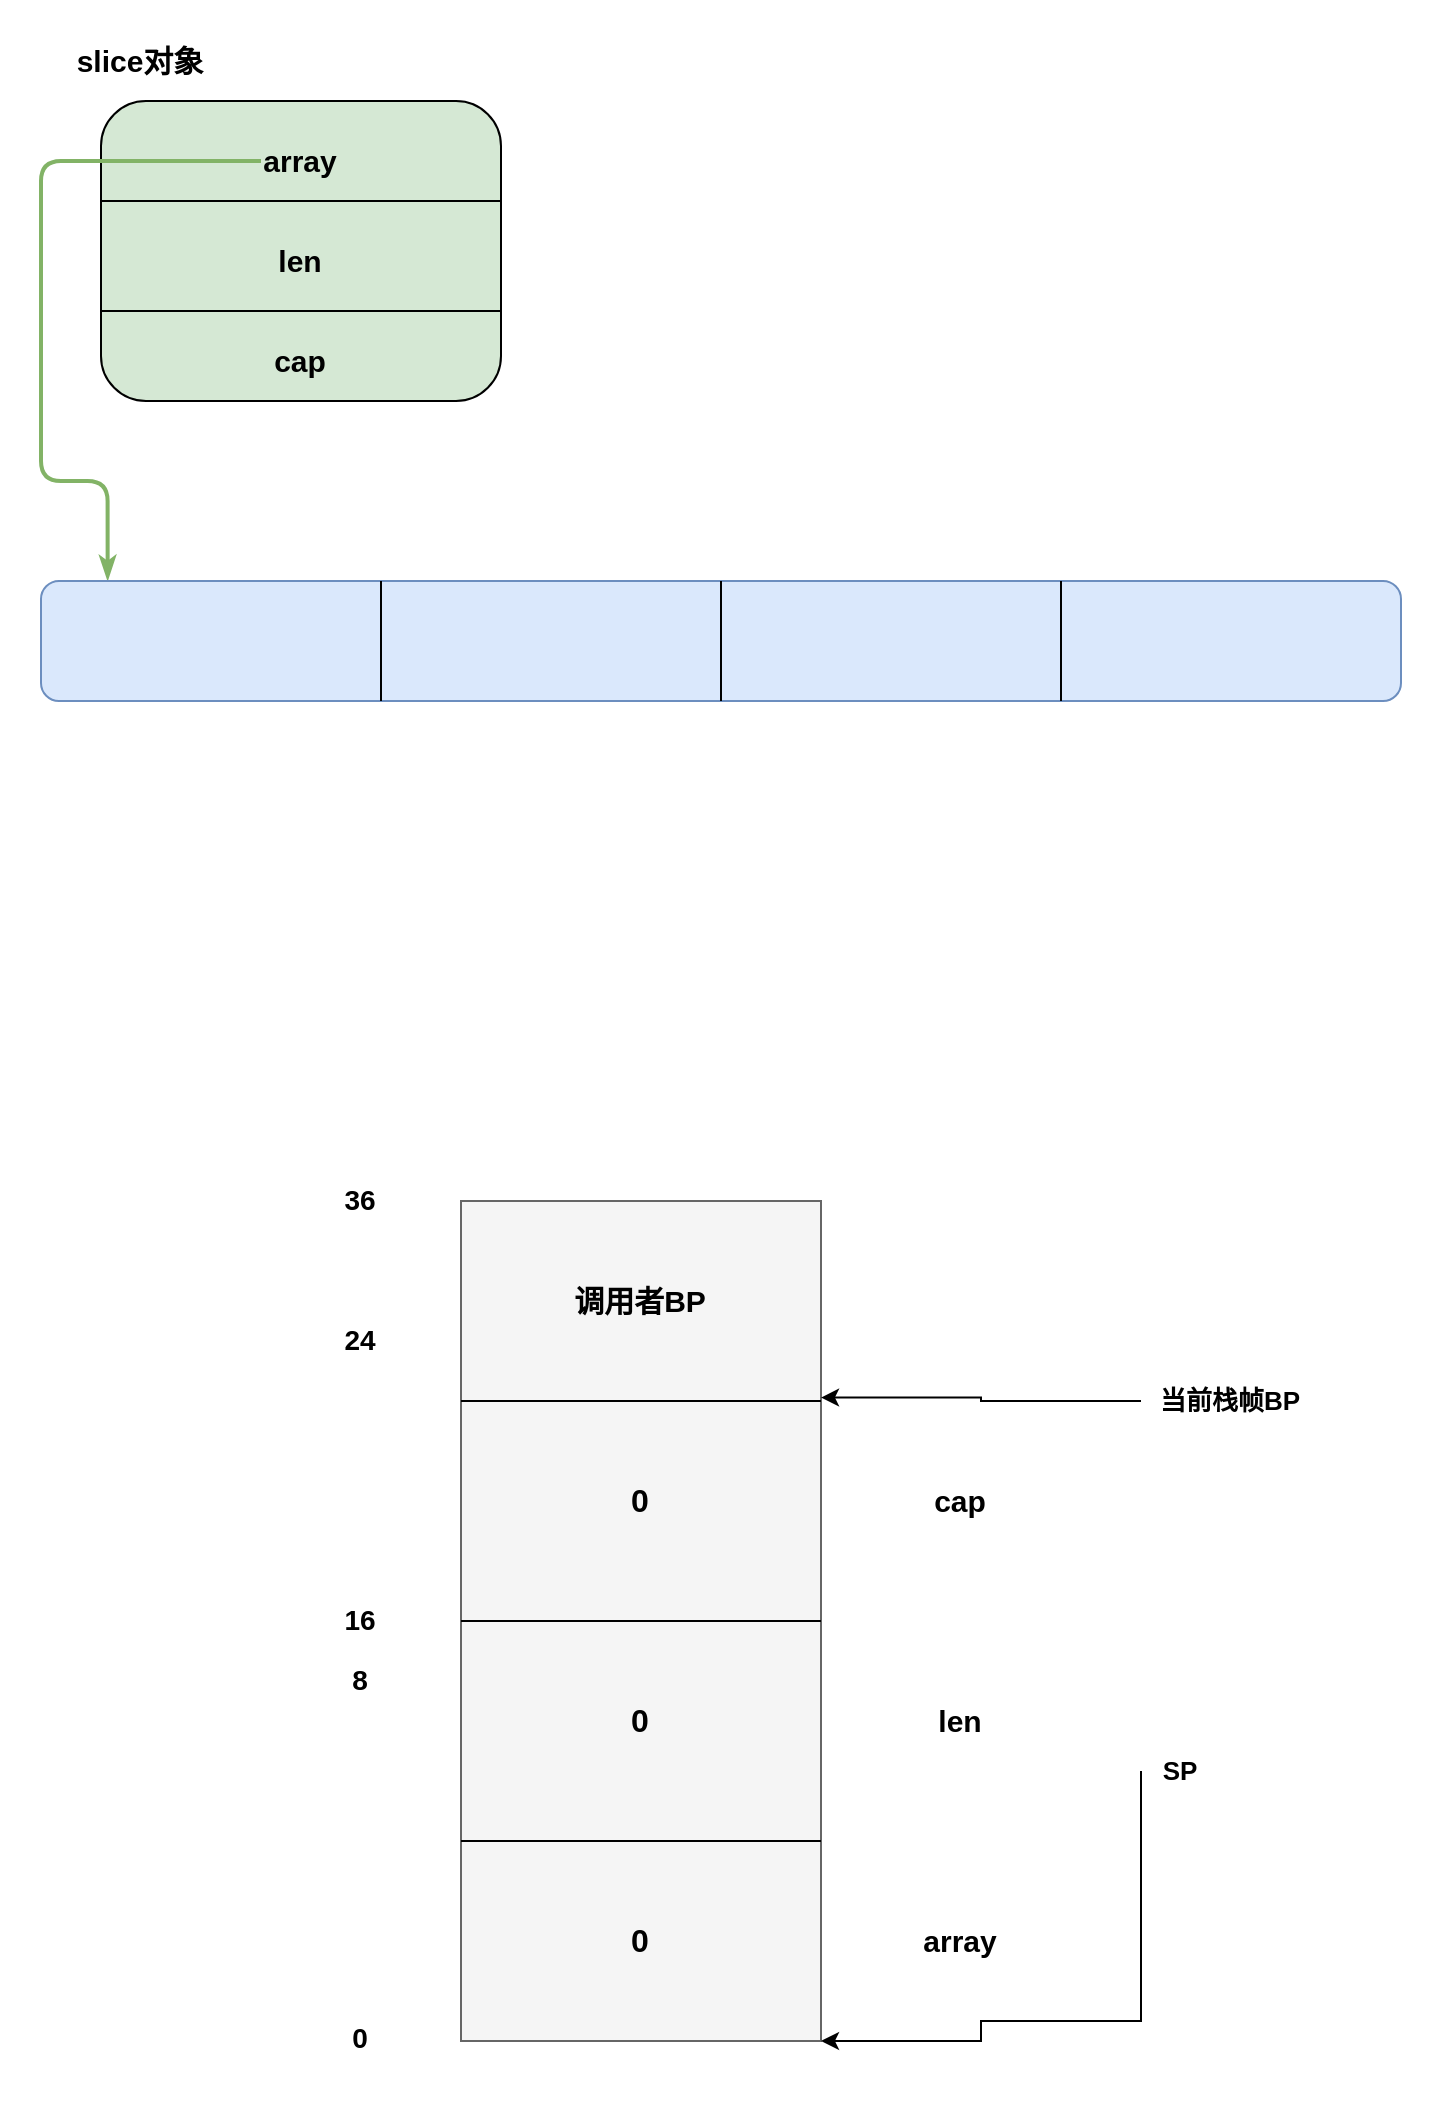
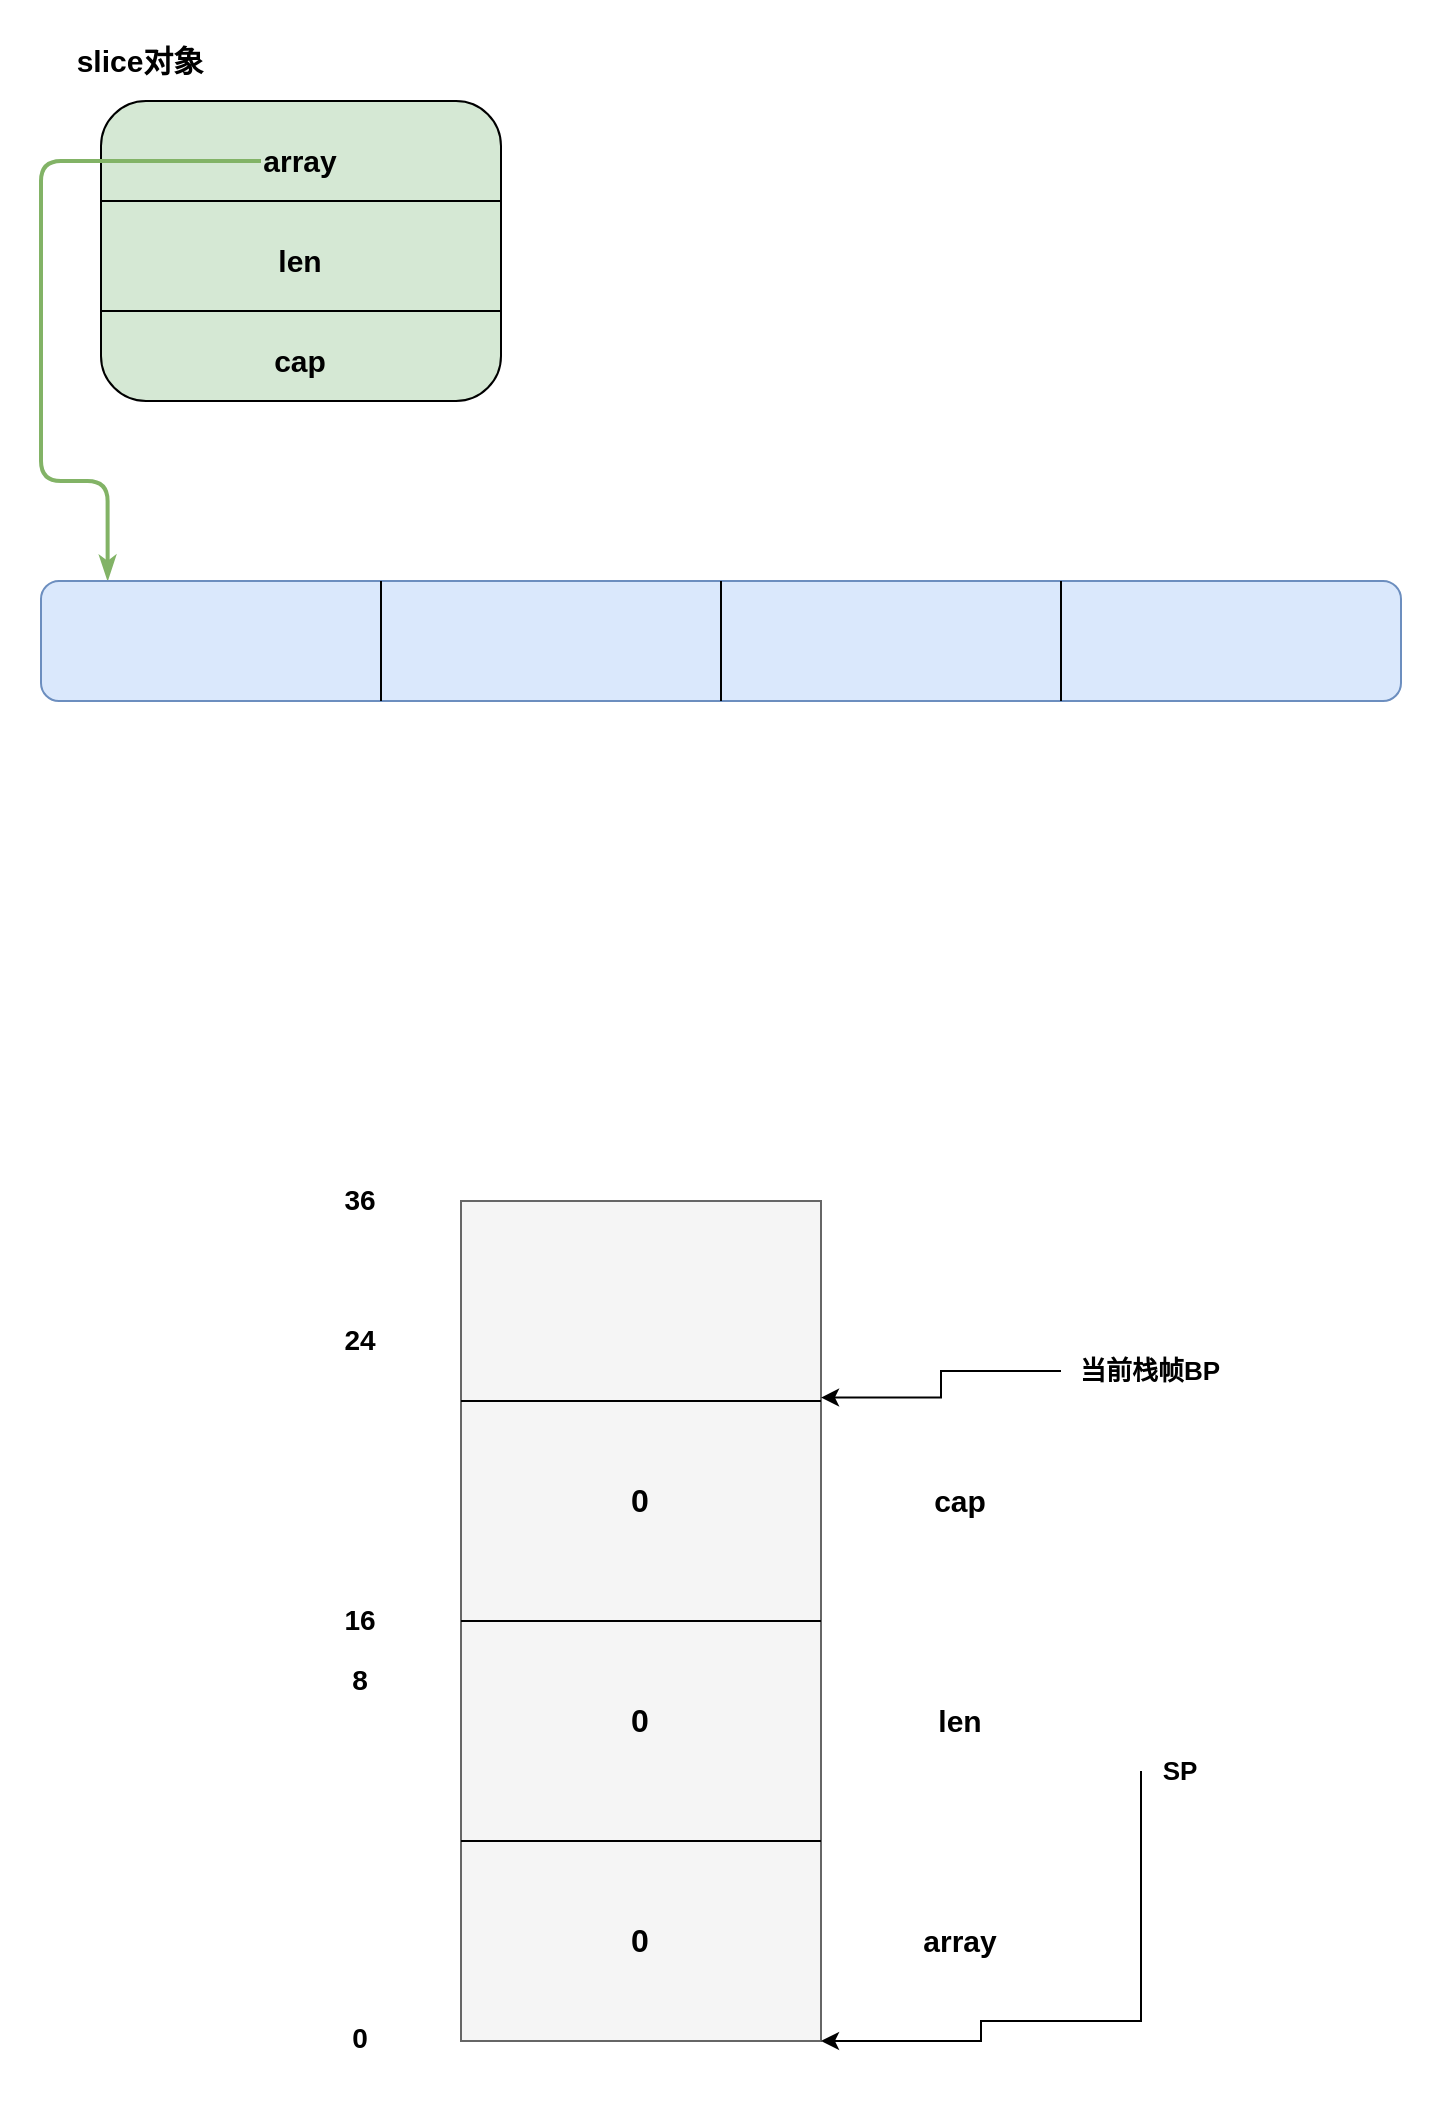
(641, 1301) -> none
(1231, 1401) -> (1151, 1371)
